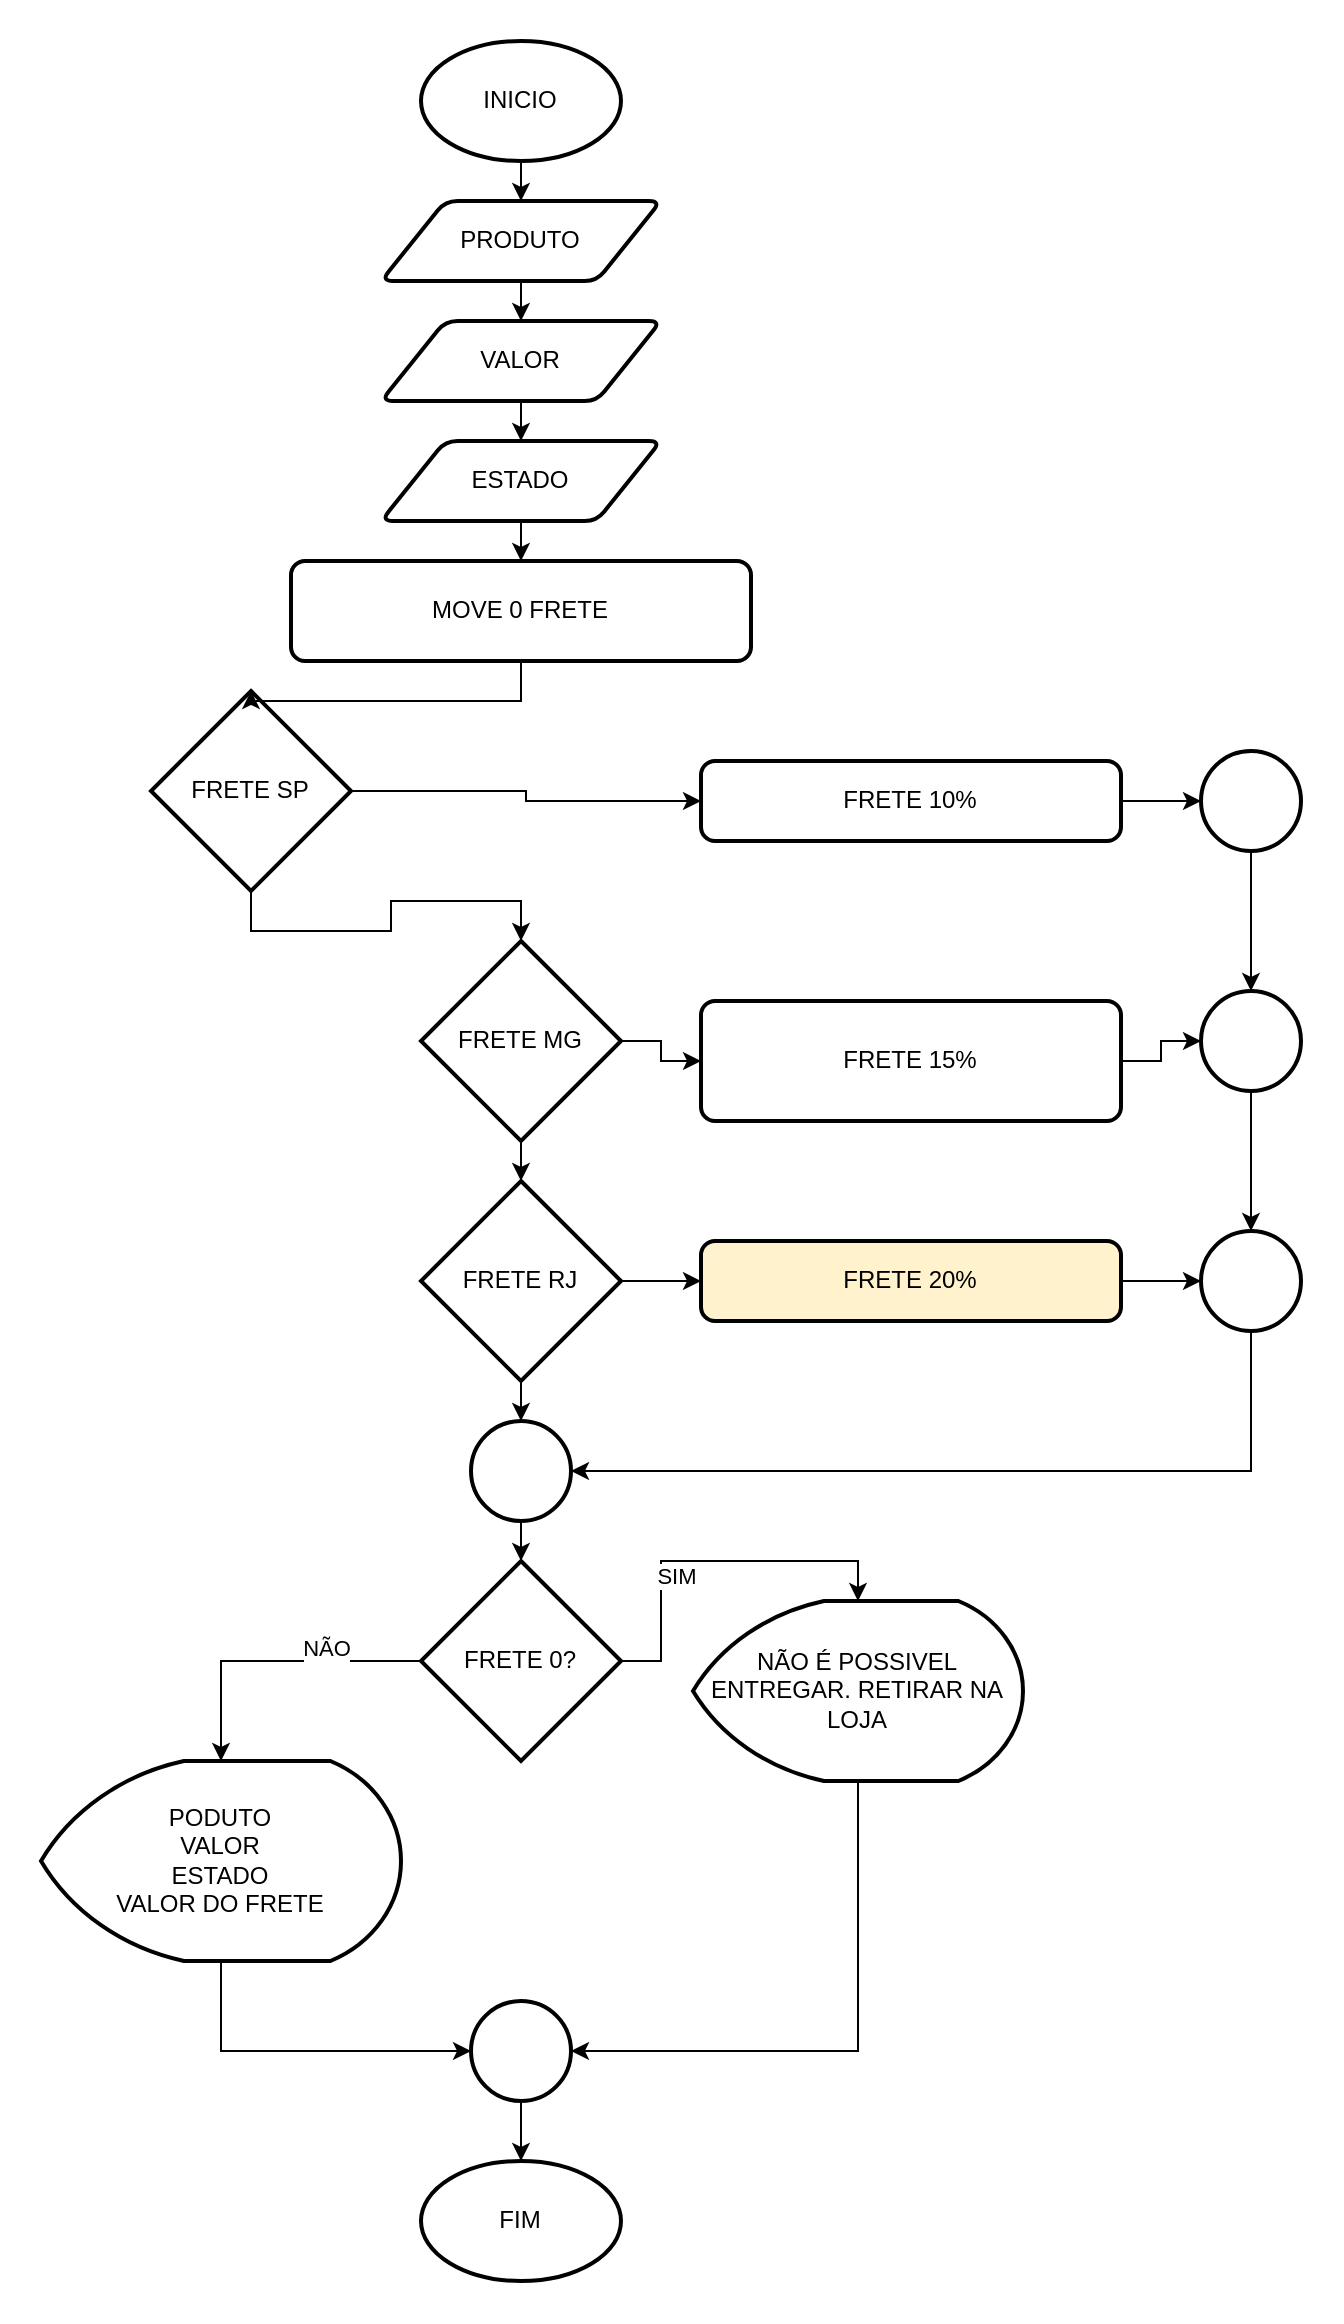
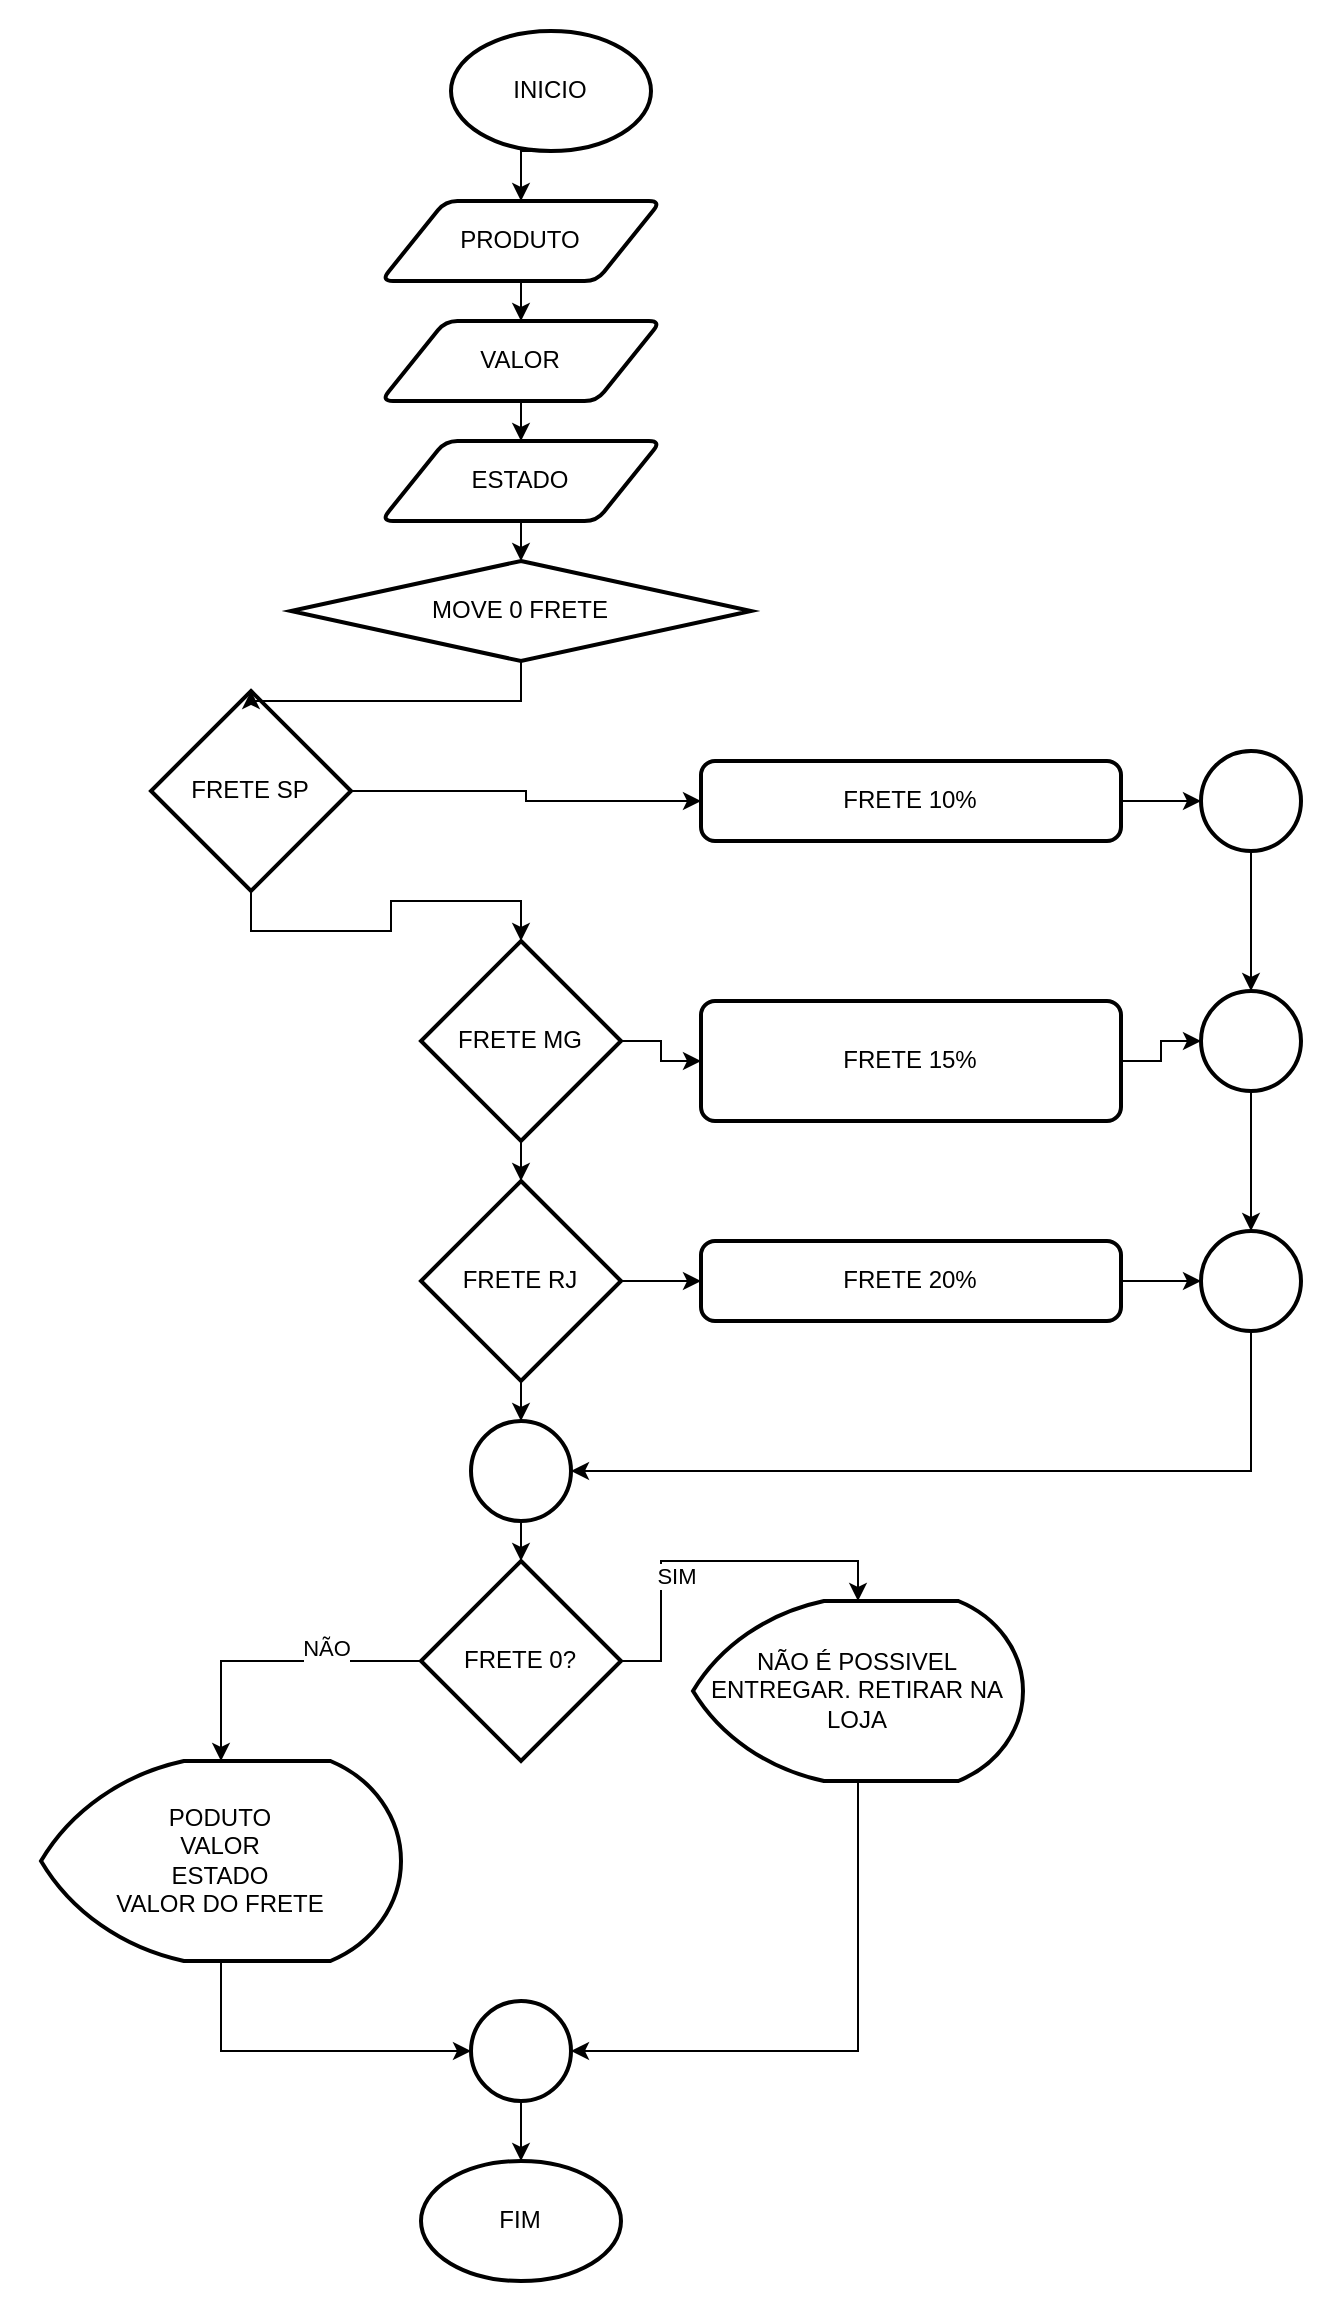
(521, 101) -> (551, 91)
(521, 611) -> (521, 611)
(911, 1281) -> (911, 1281)
